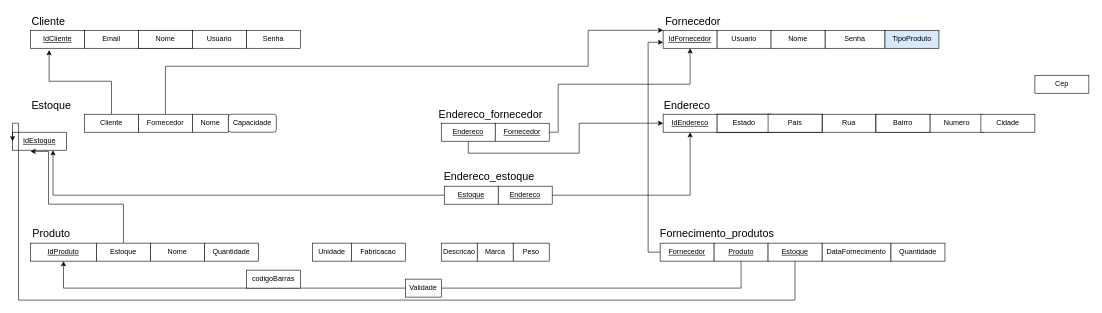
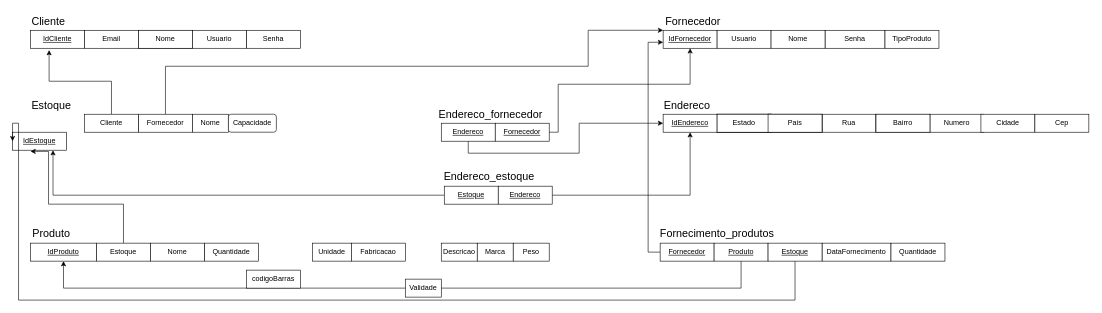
(912, 39) -> (912, 39)
(1062, 84) -> (1062, 123)
